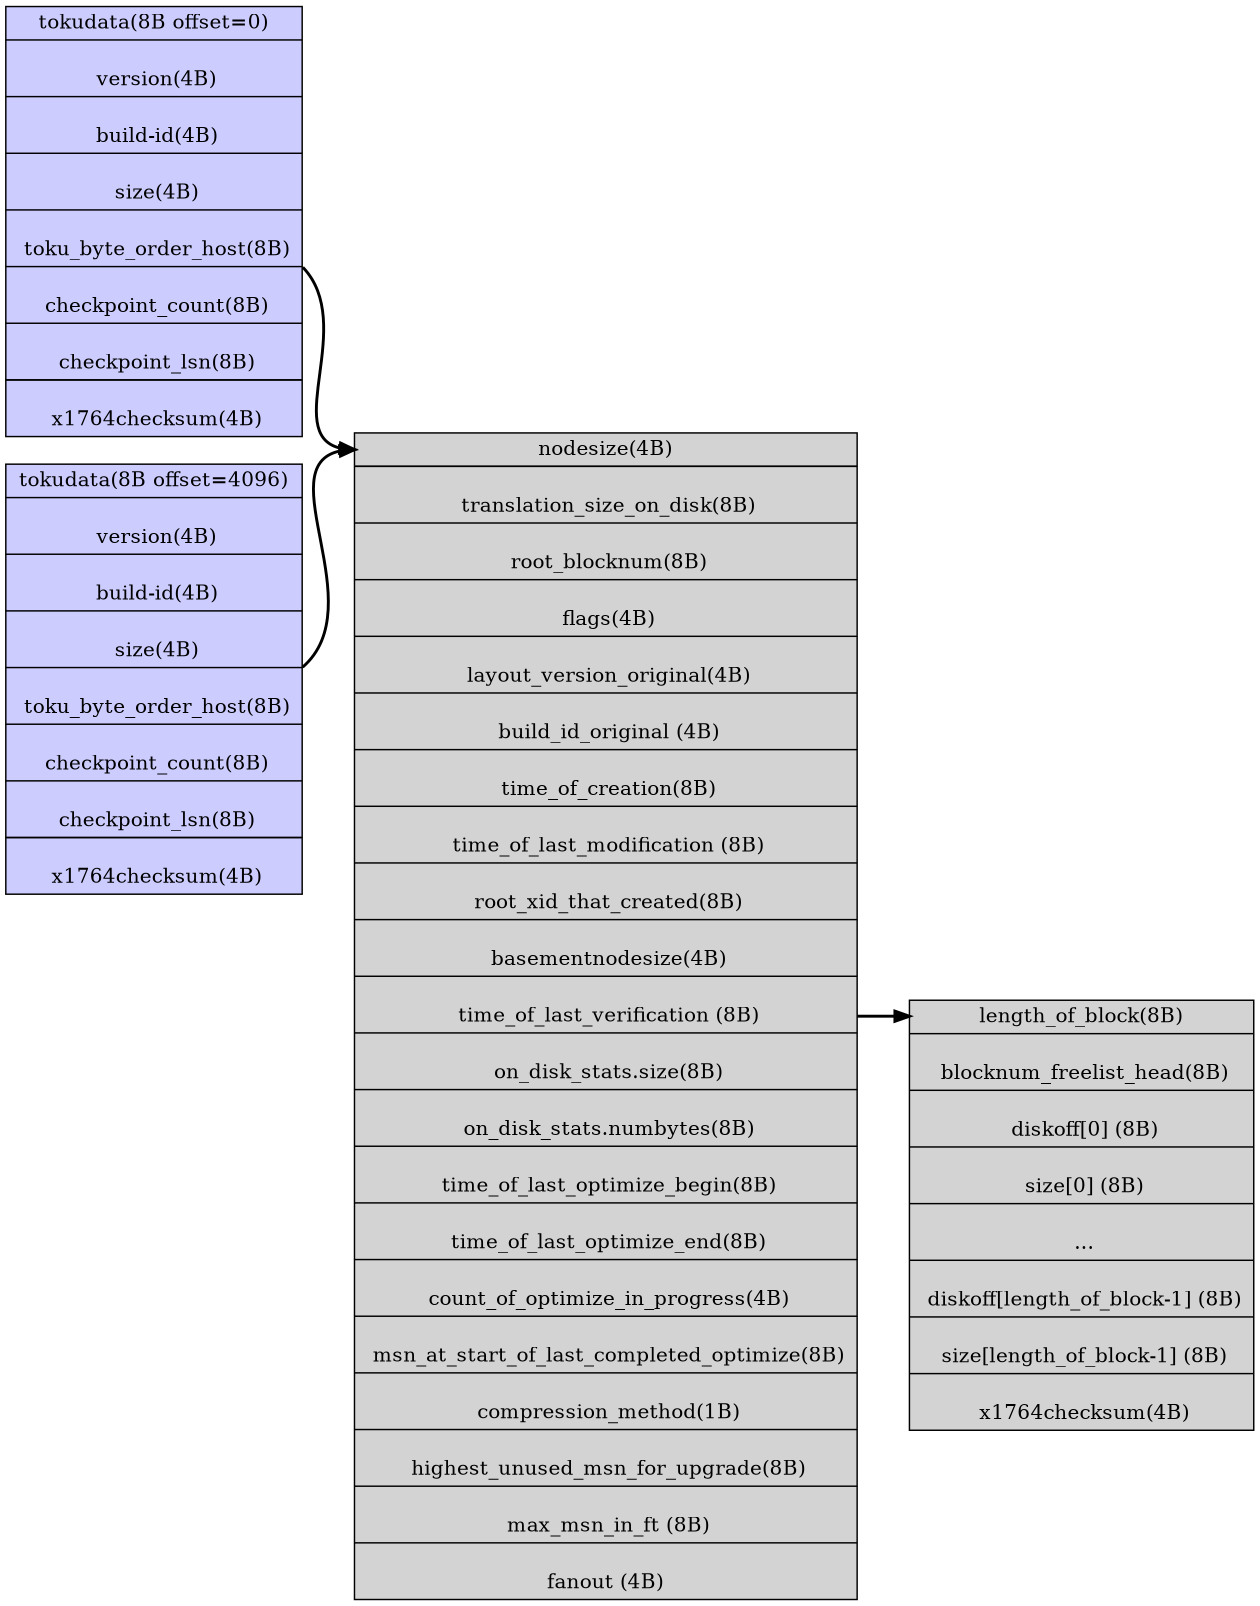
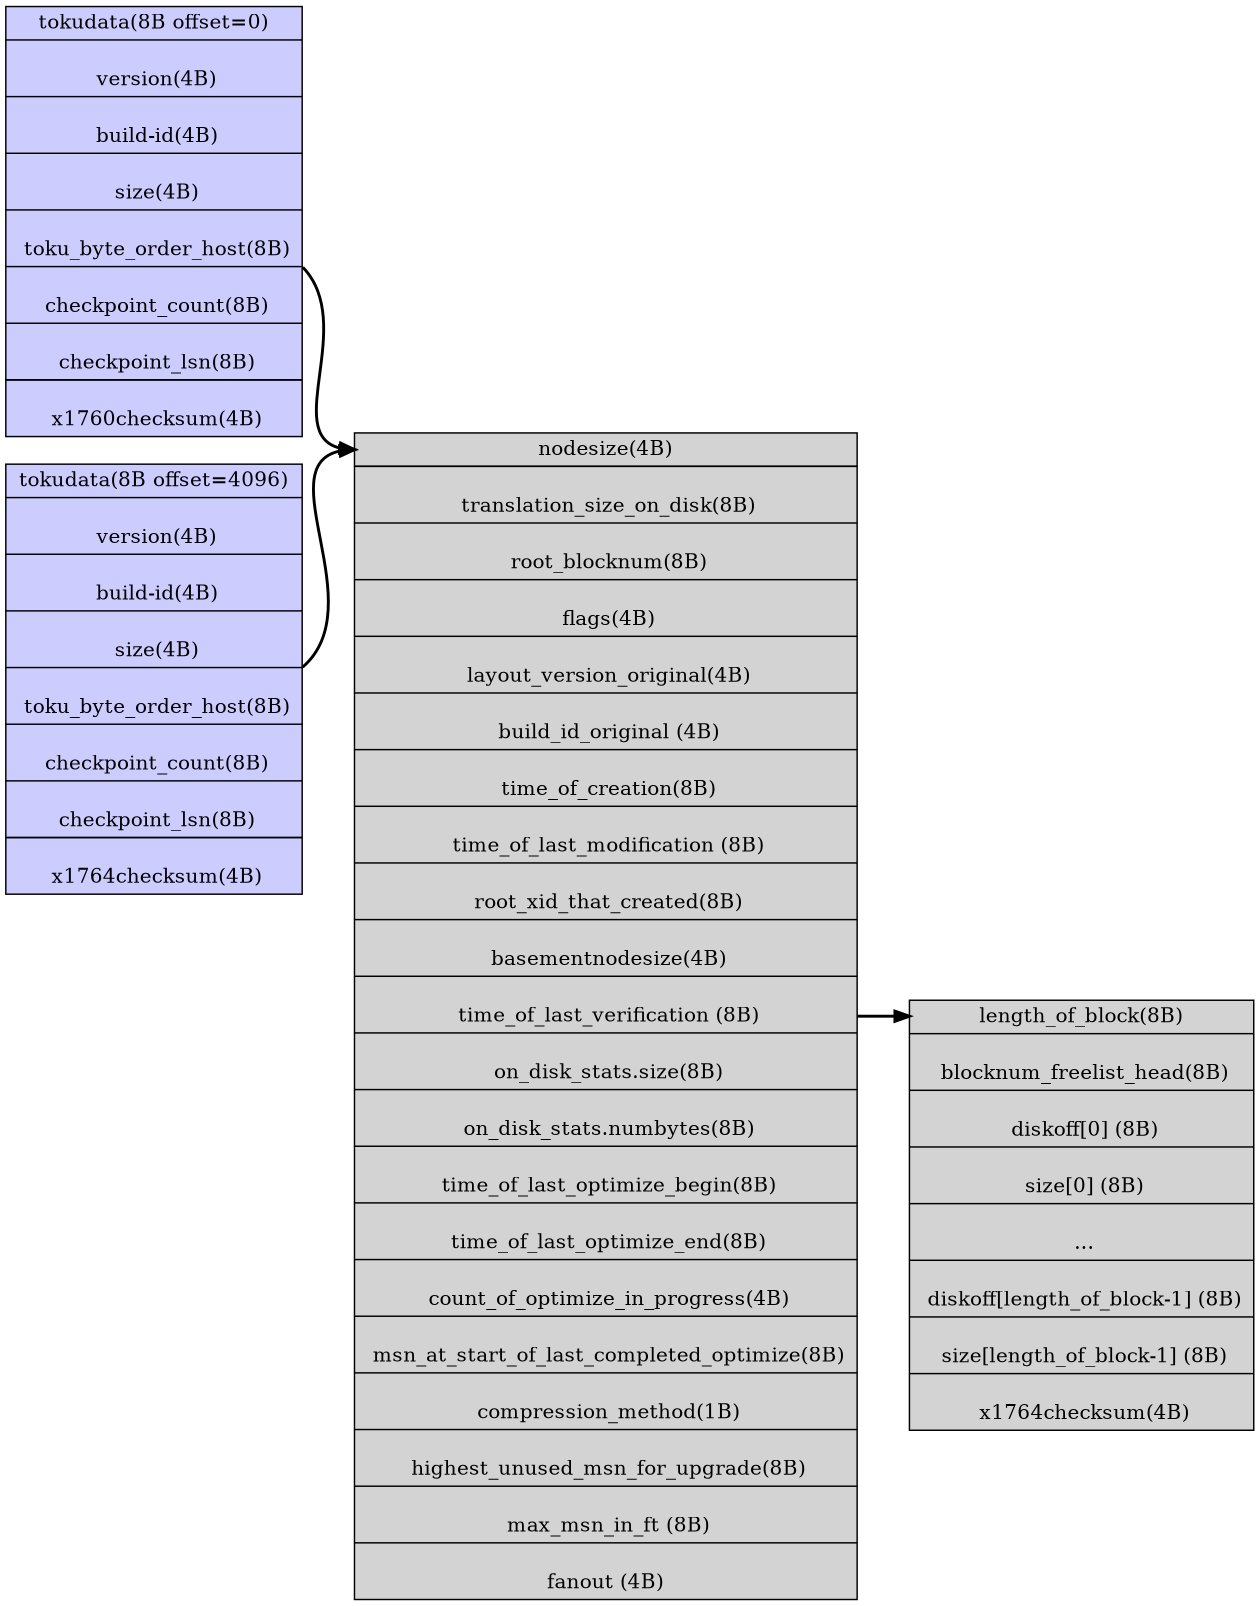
(154, 419) -> (154, 419)
